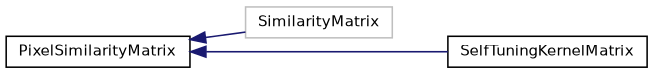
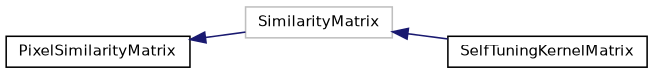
(327, 52) -> (428, 36)
